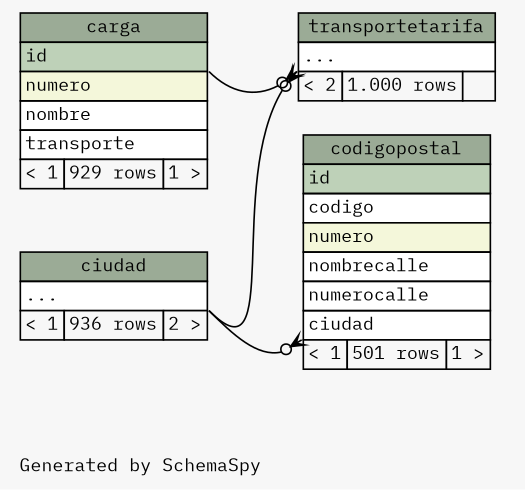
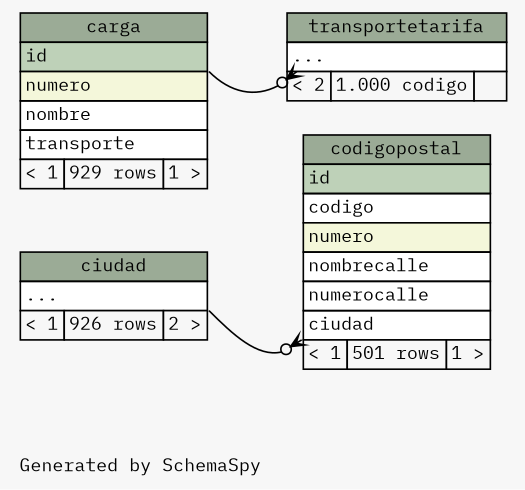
(403, 85) -> (403, 85)
(254, 224) -> none
(114, 324) -> (114, 324)
